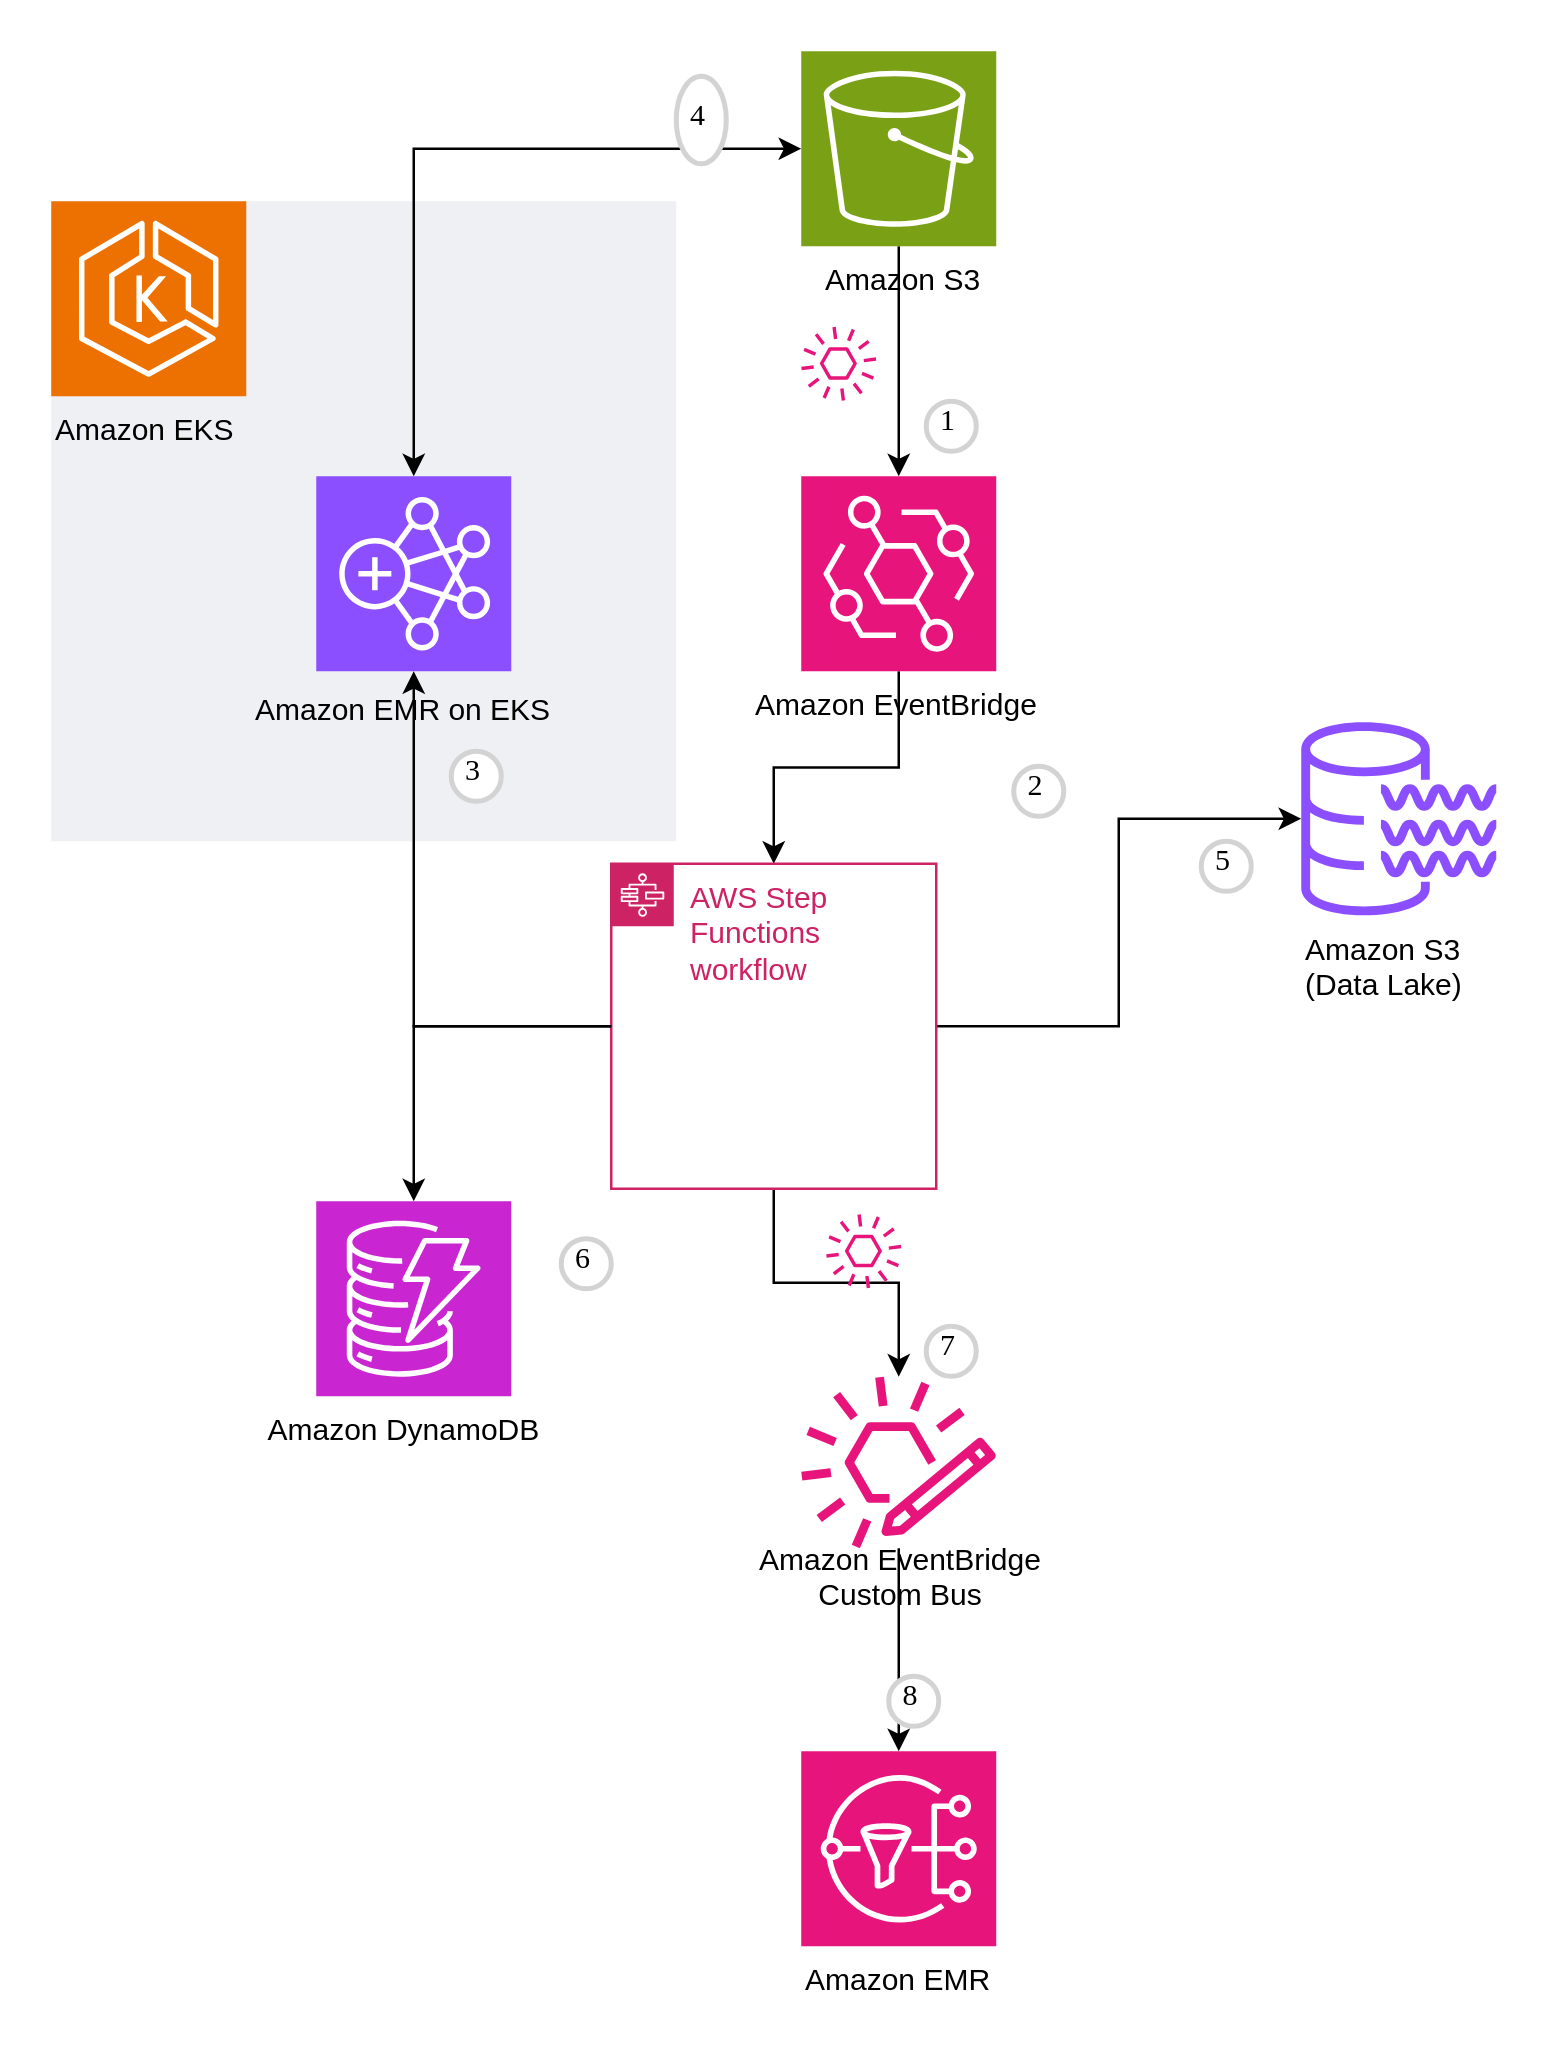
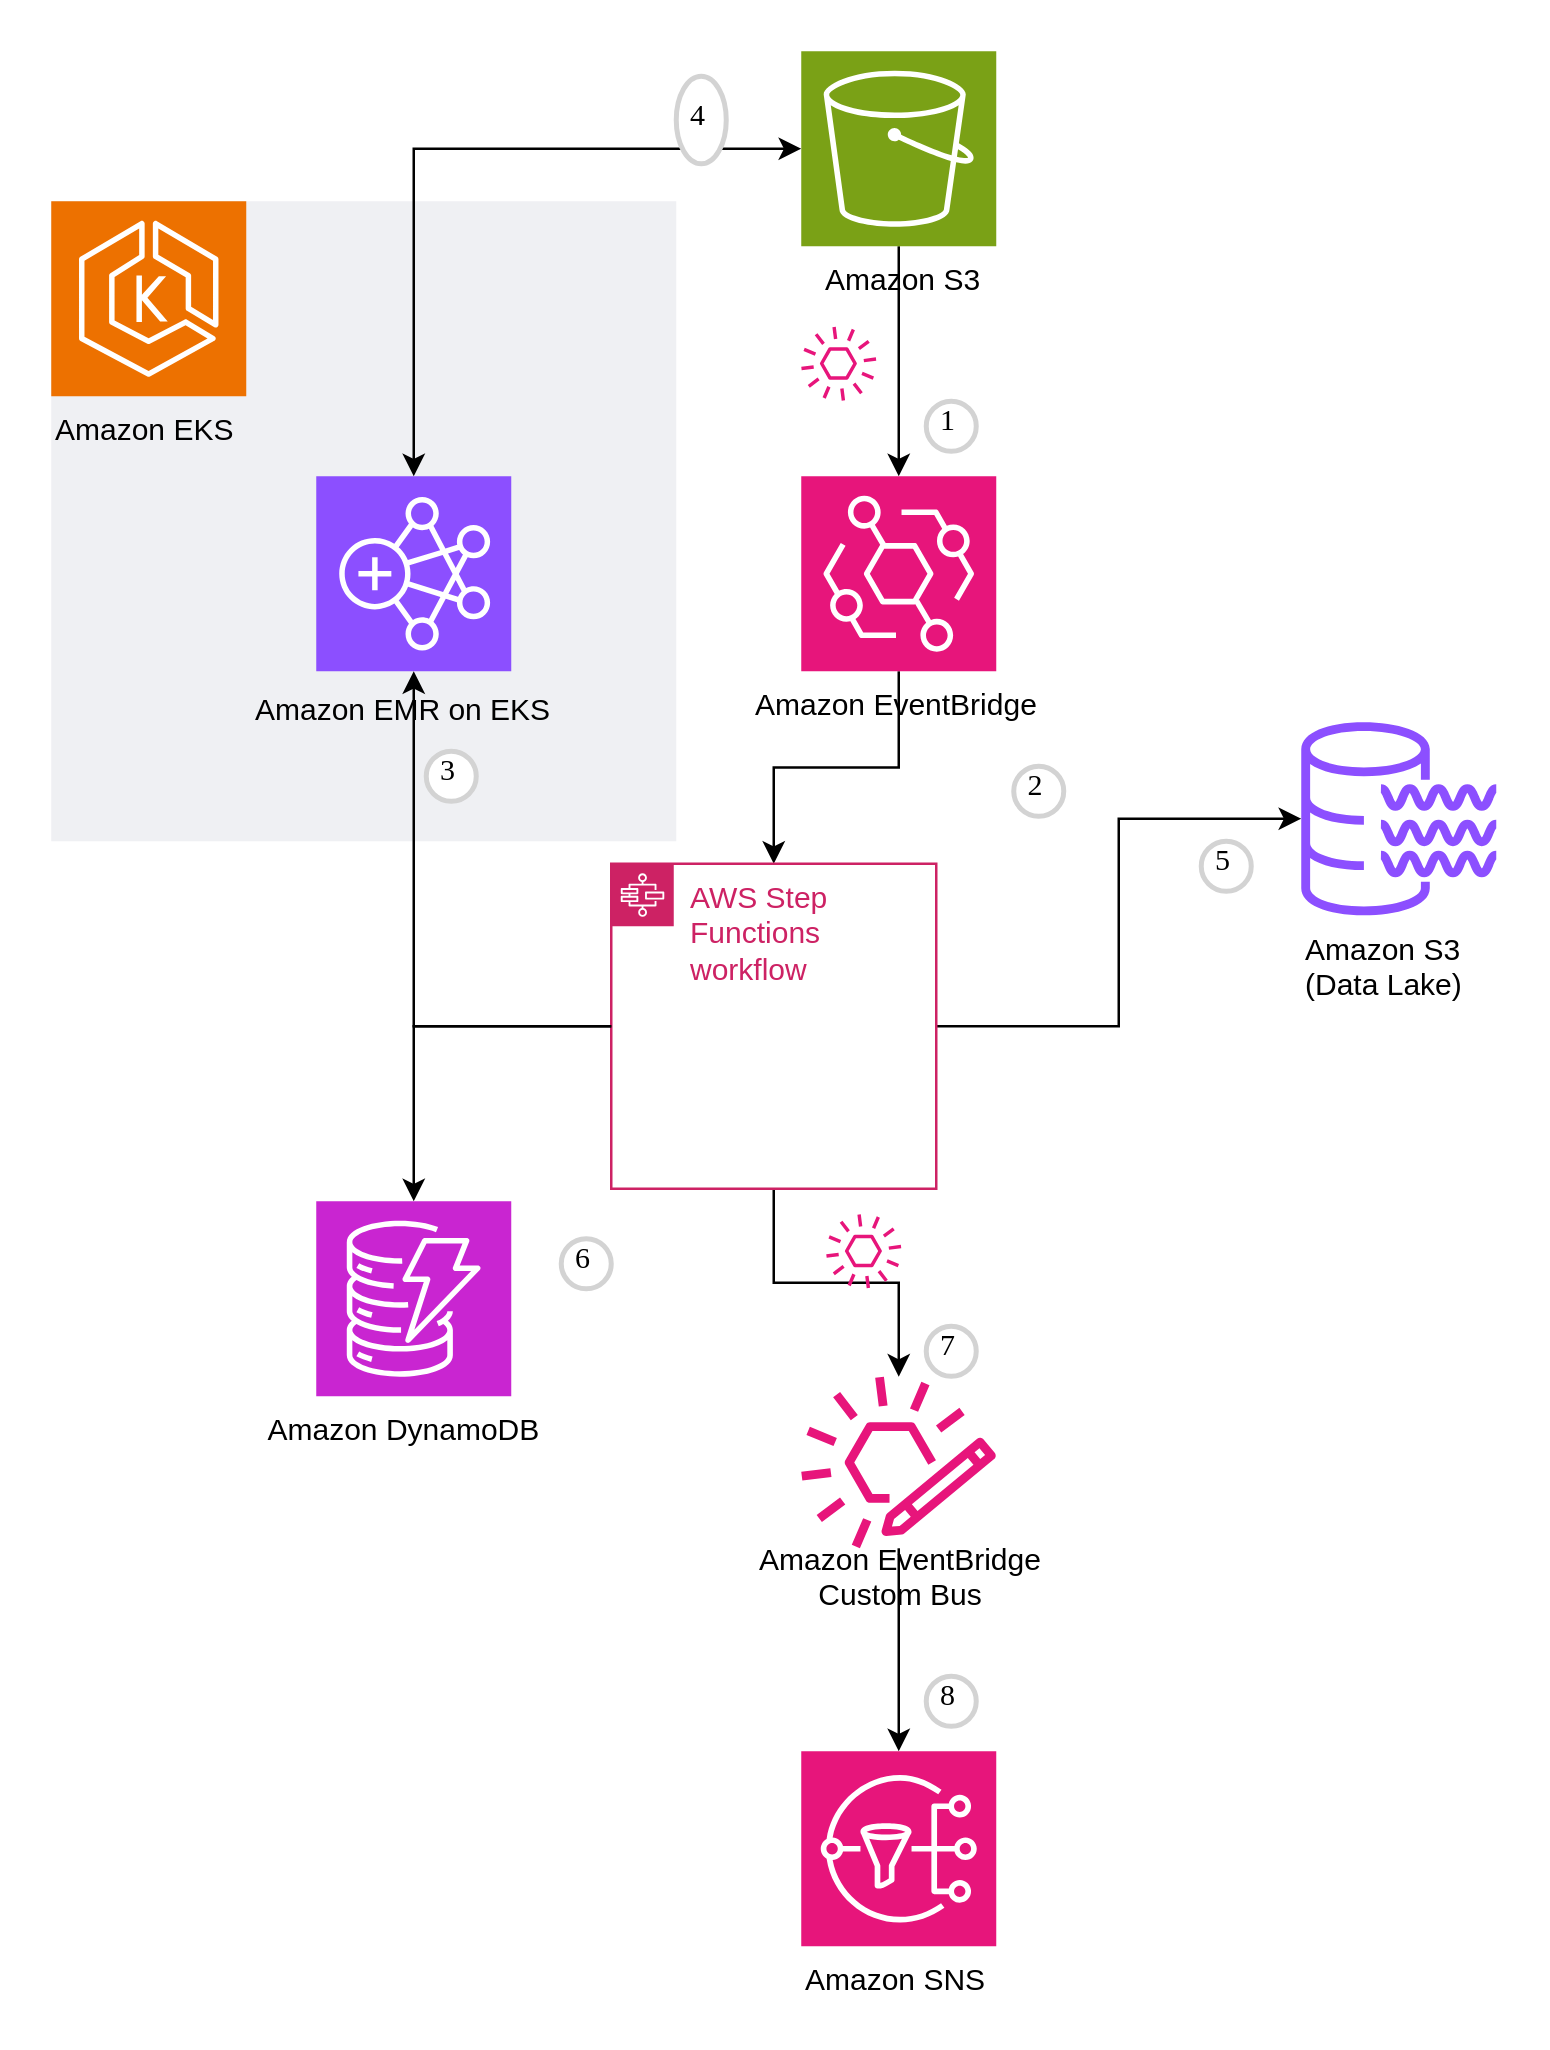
(476, 776) -> (451, 776)
(914, 1701) -> (951, 1701)
(886, 1982) -> (886, 1982)
